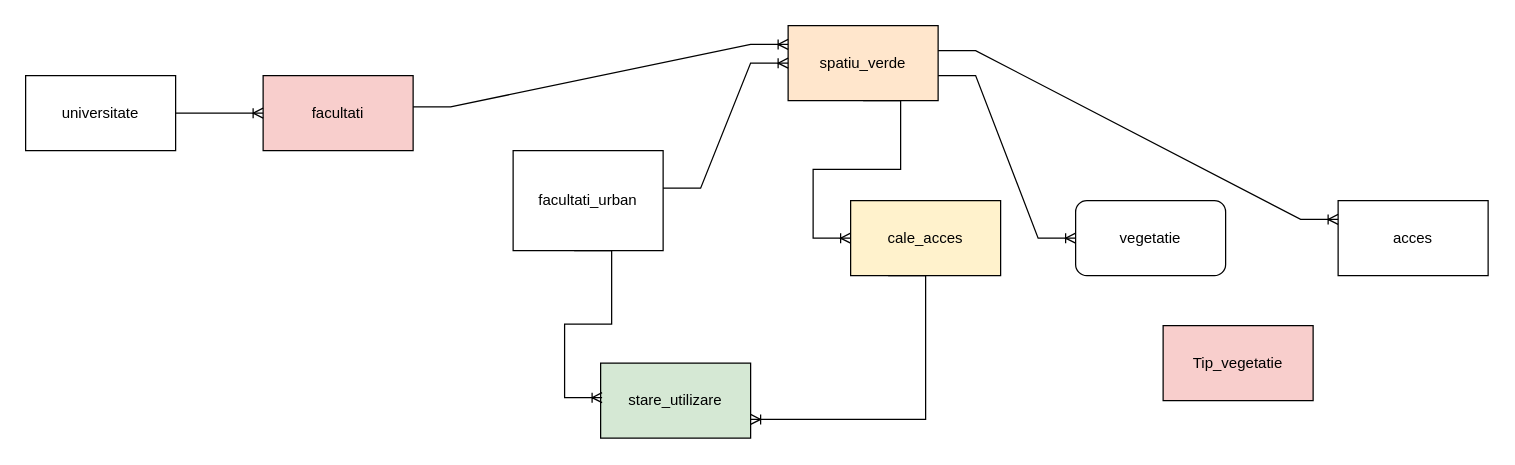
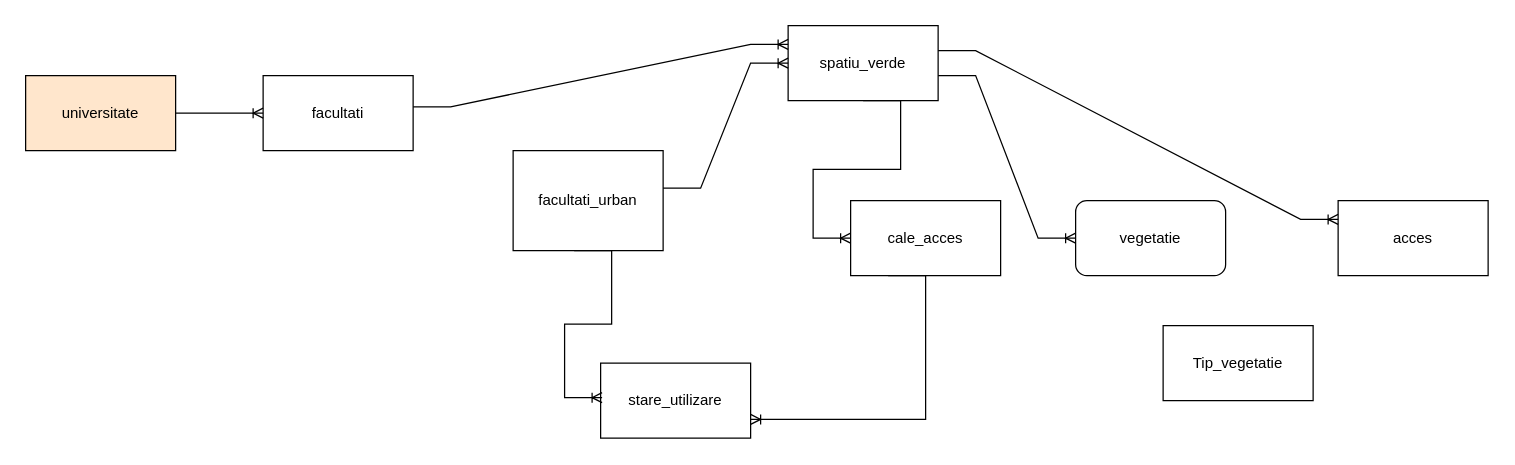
(863, 63) -> (863, 63)
(101, 113) -> (101, 113)
(338, 113) -> (338, 113)
(926, 238) -> (926, 238)
(1238, 363) -> (1238, 363)
(676, 401) -> (676, 401)
